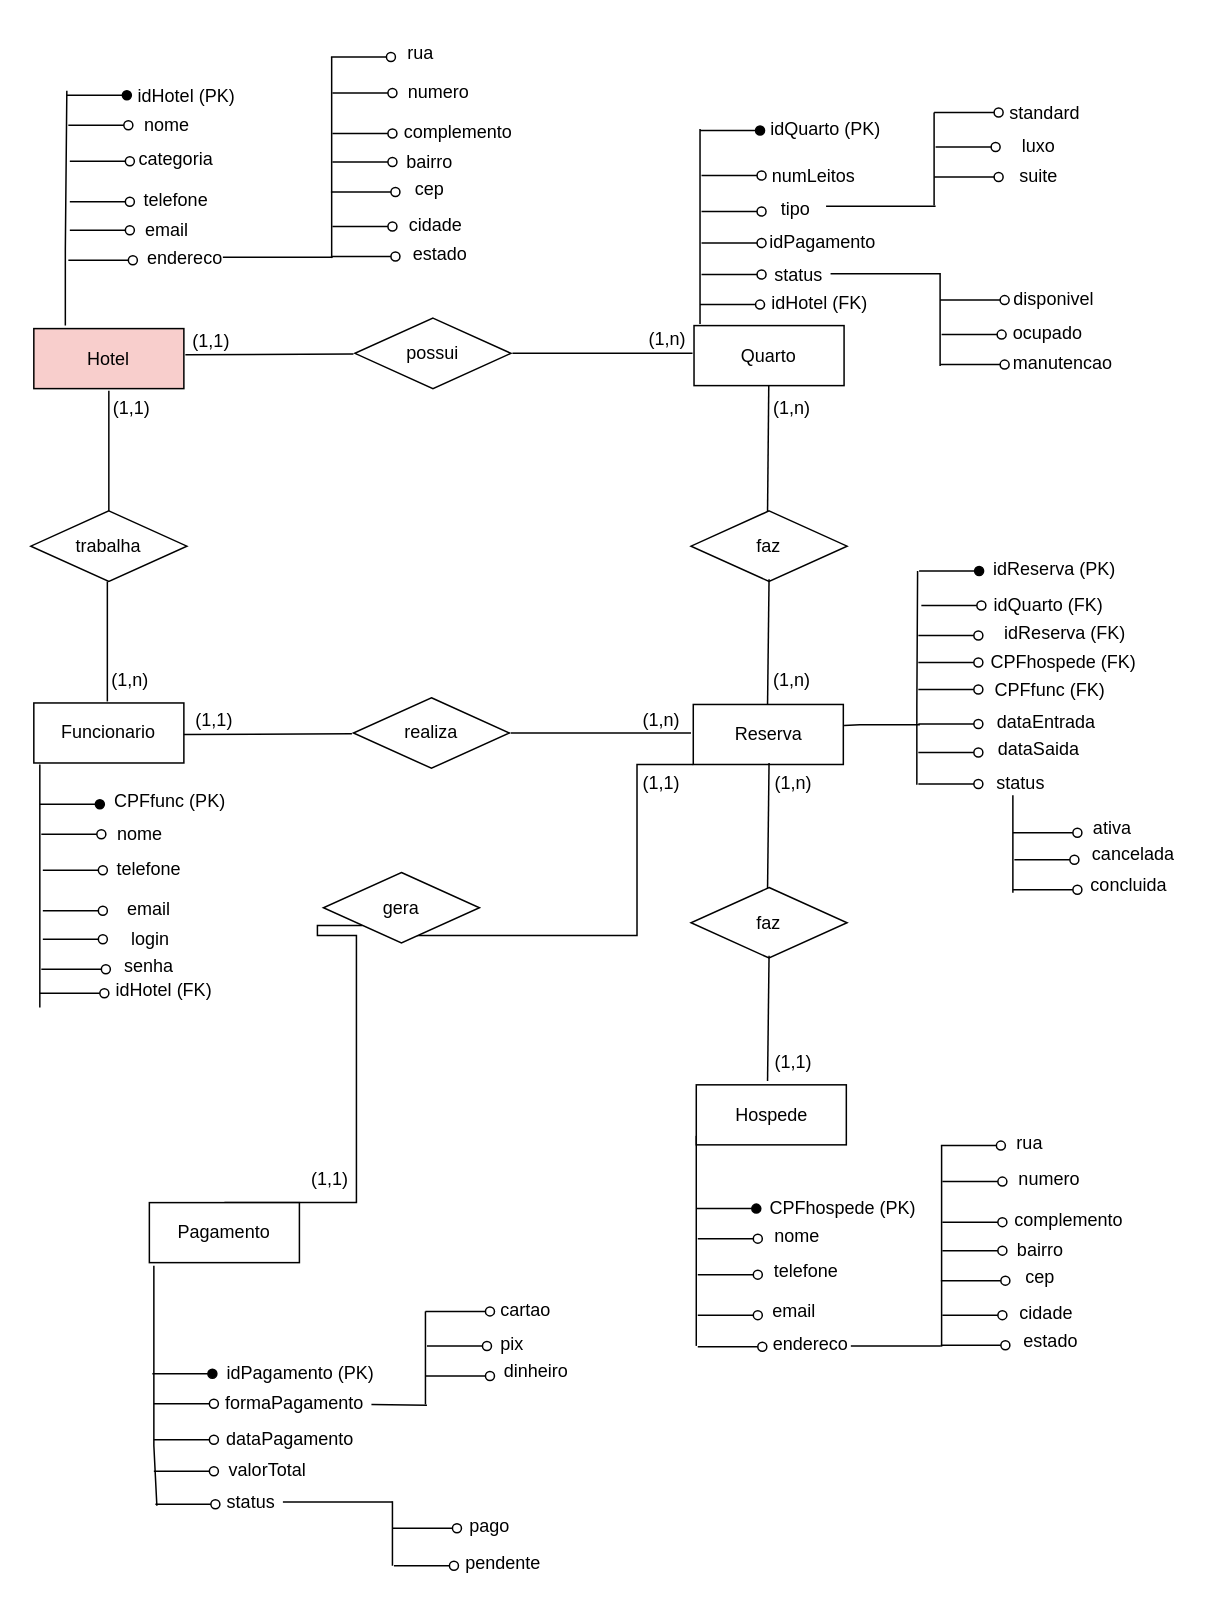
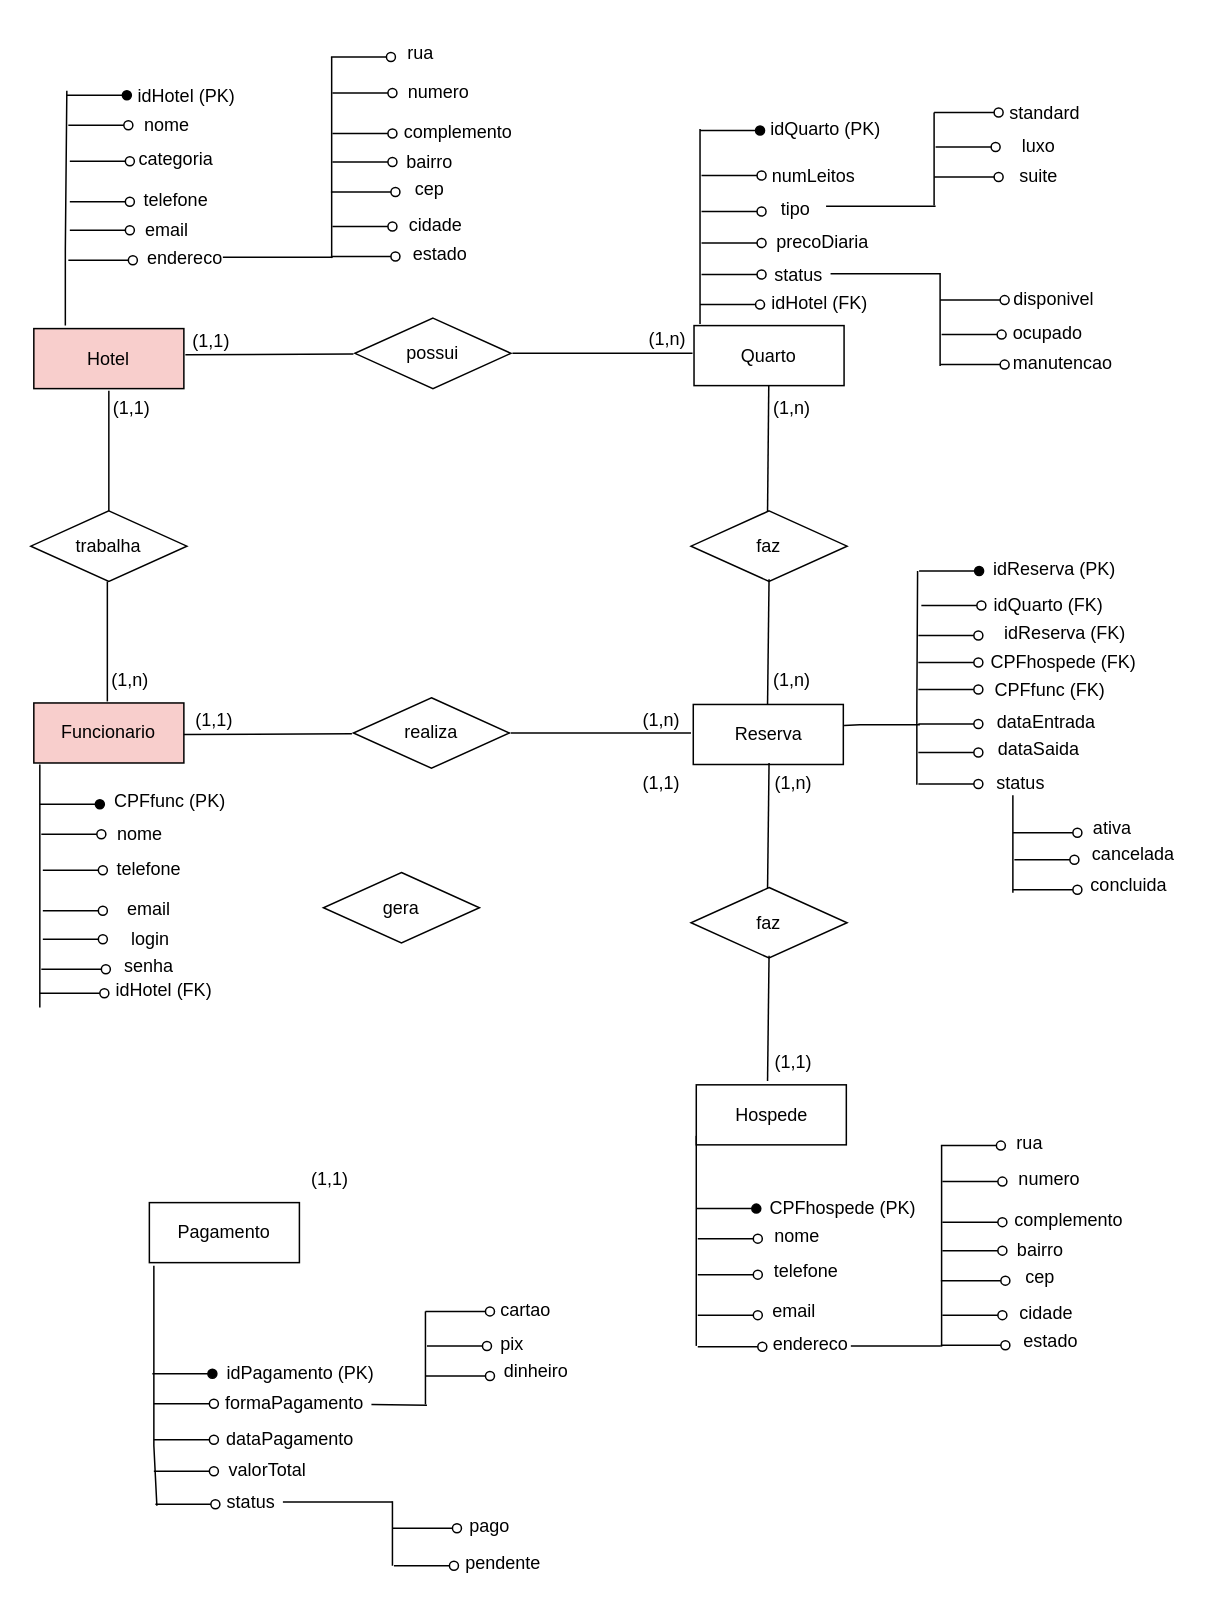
(823, 242) -> (823, 242)
(109, 733) -> (109, 733)
(637, 930) -> none
(356, 1050) -> none
